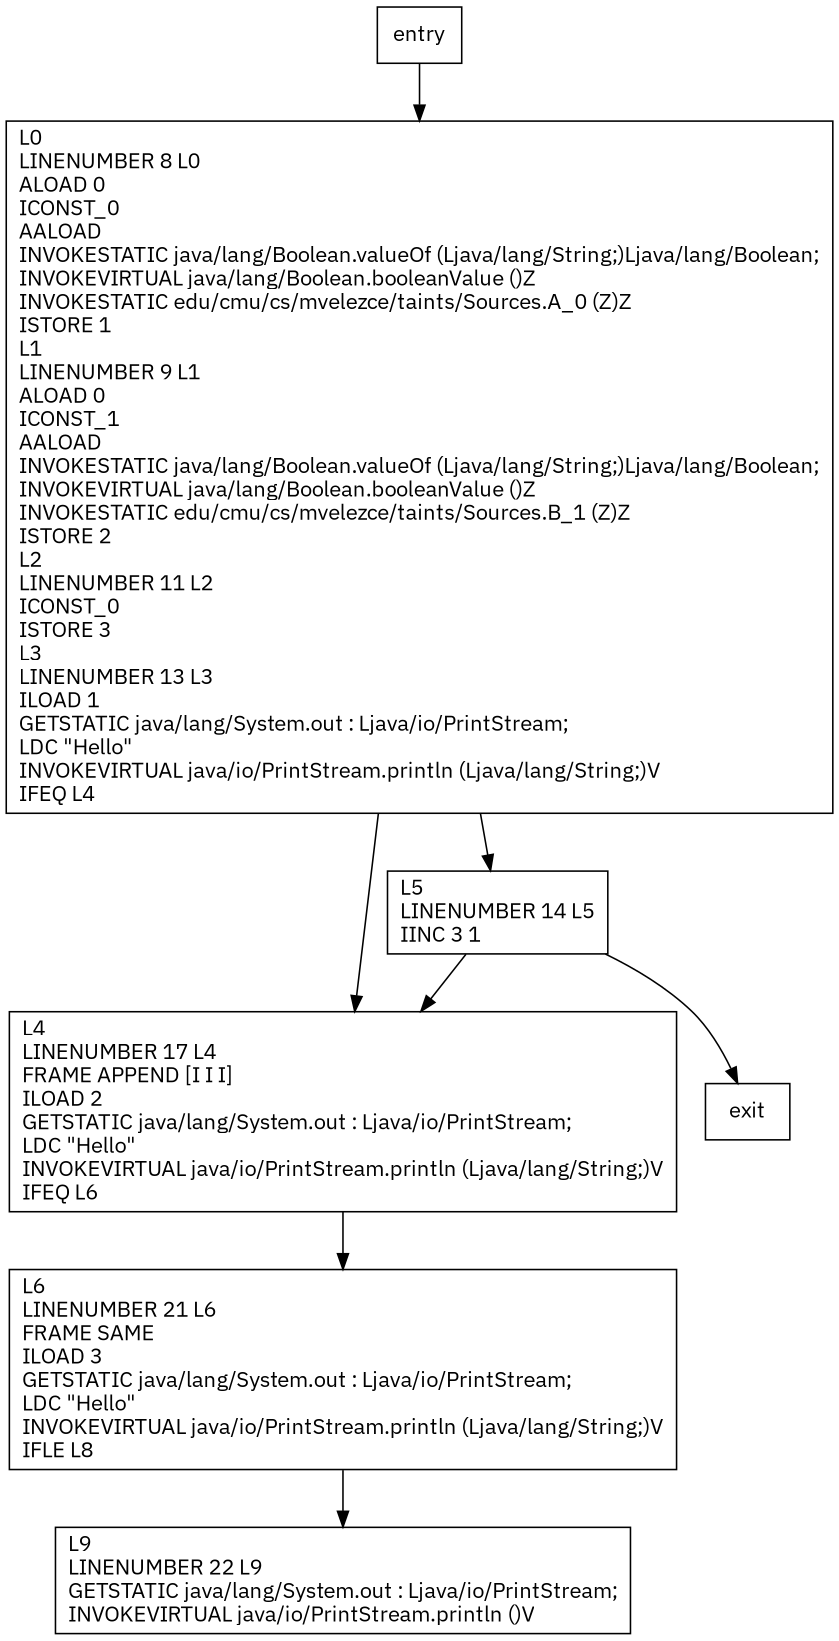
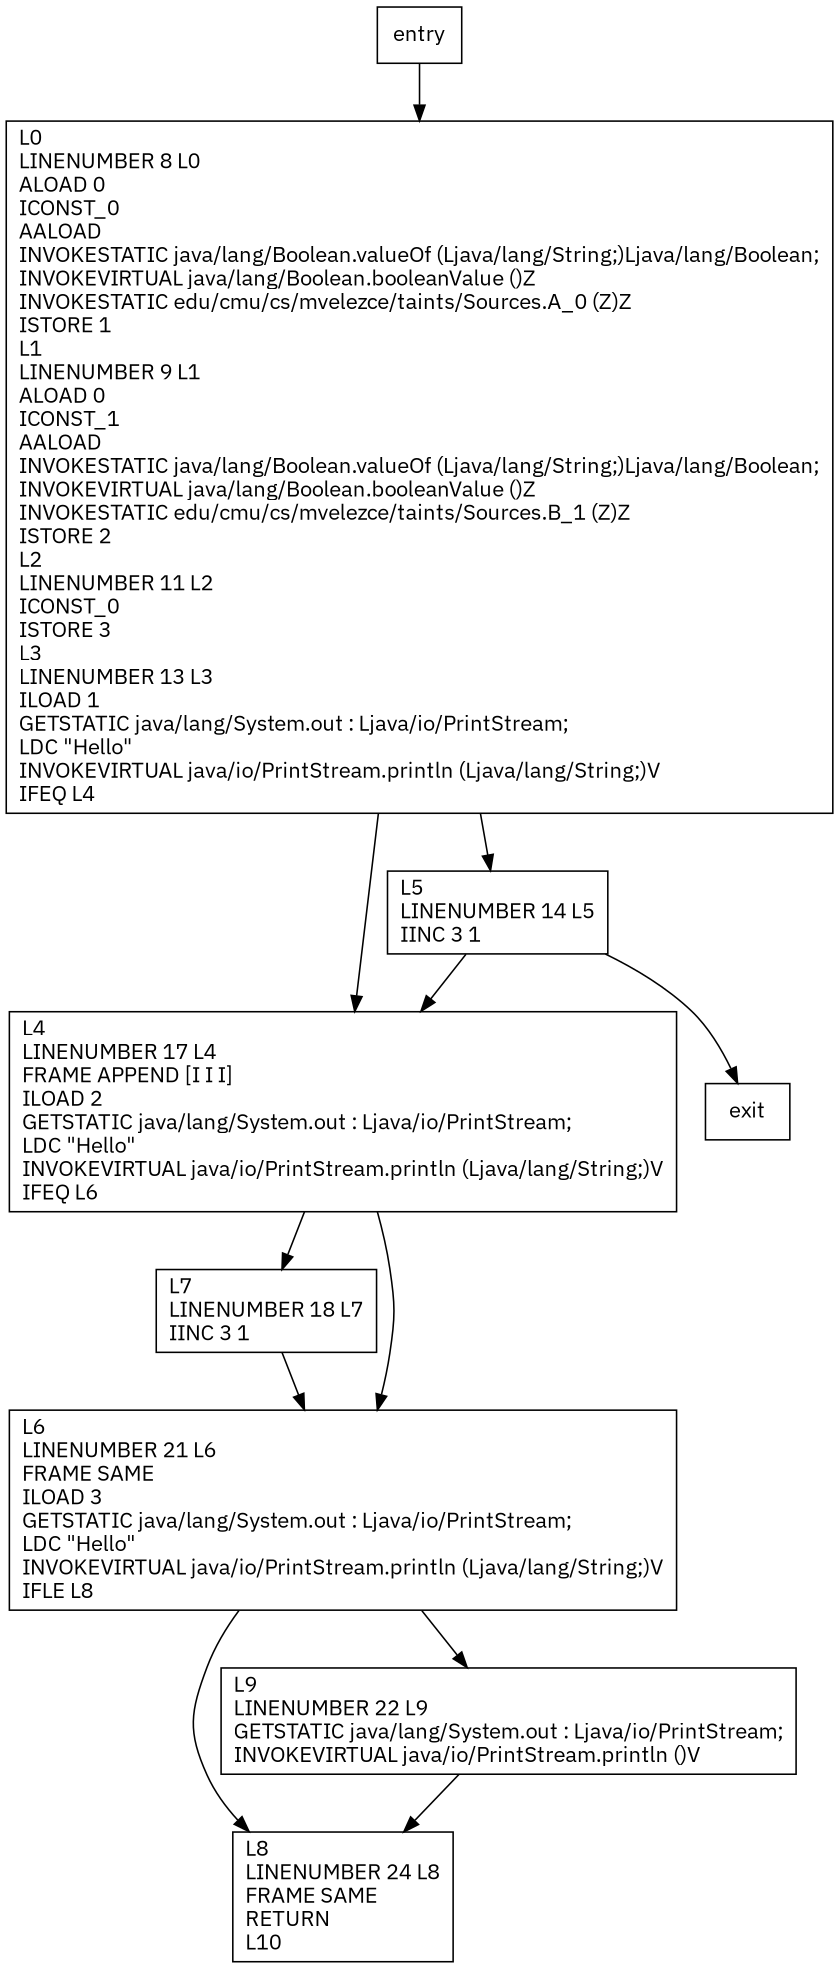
none -> (266, 1311)
none -> (343, 1897)
